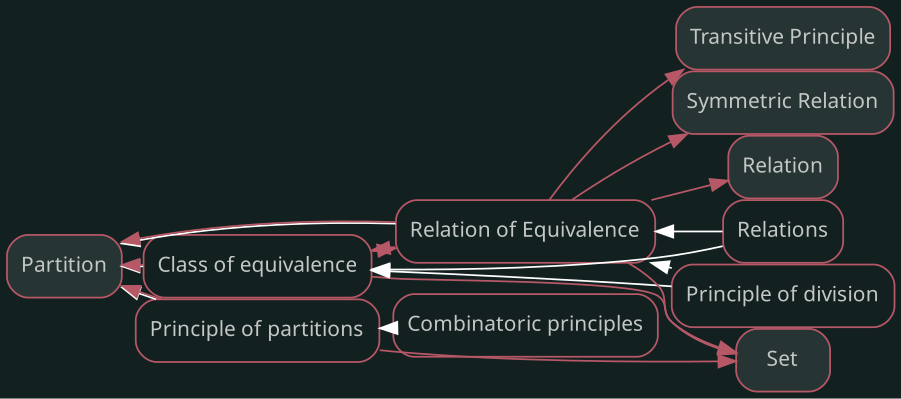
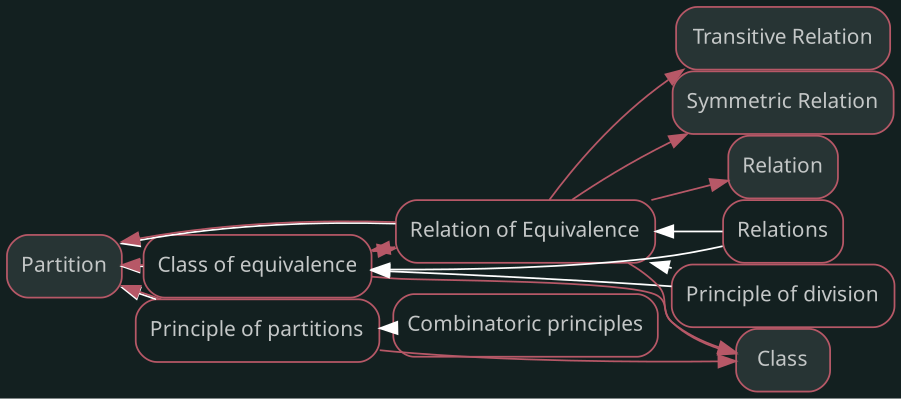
(783, 38) -> (783, 38)
(783, 360) -> (783, 360)
